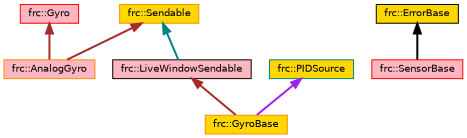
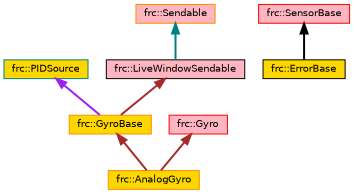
(159, 14) -> (176, 14)
(100, 44) -> (135, 156)
(417, 47) -> (304, 47)
(49, 69) -> (154, 180)
